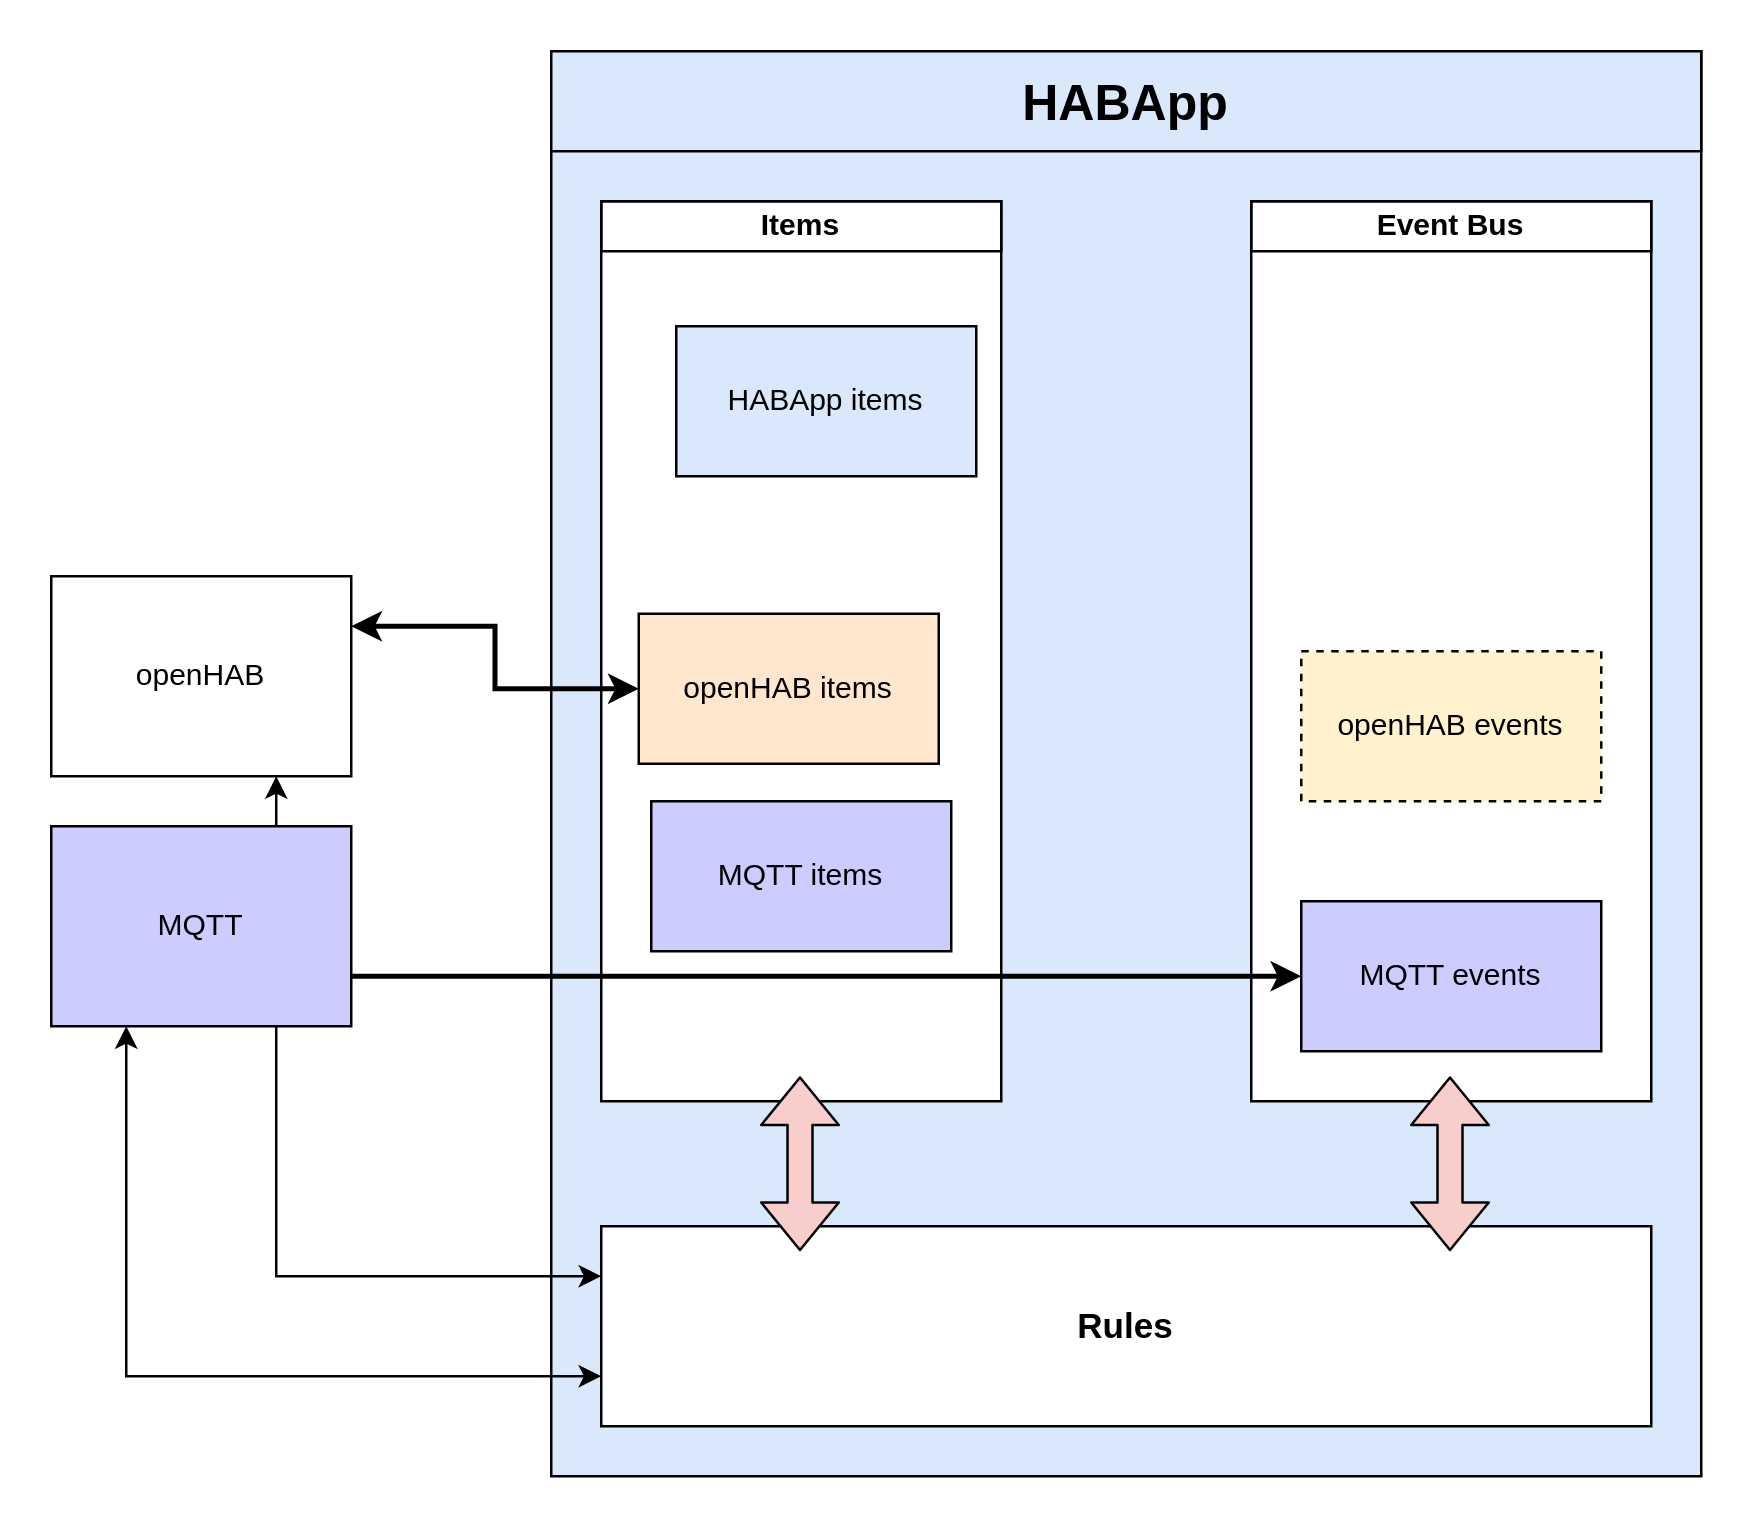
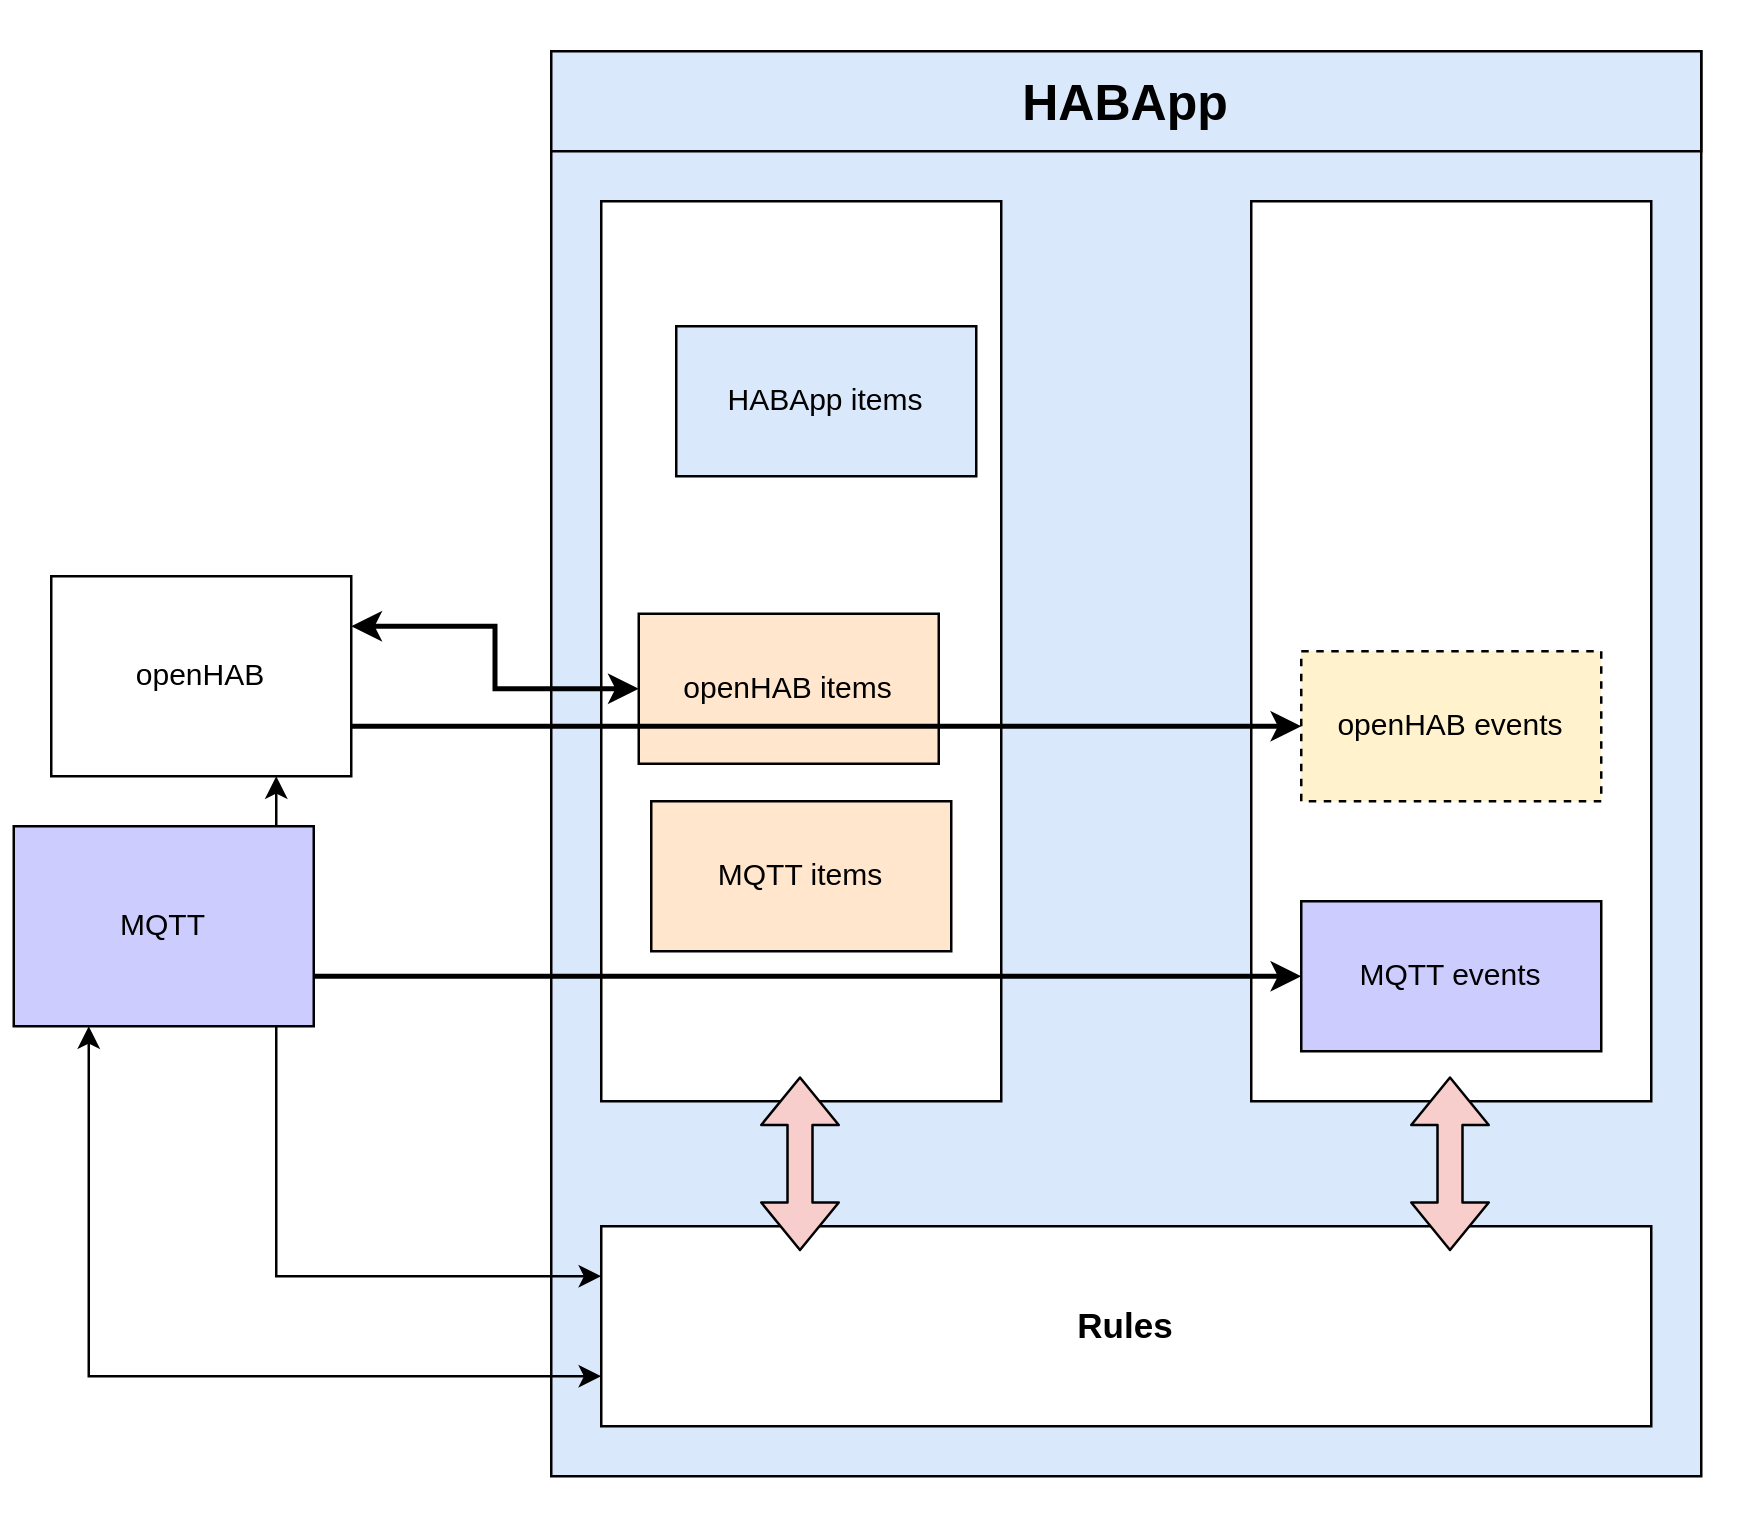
(801, 226) -> none
(1451, 226) -> none
none -> (815, 726)
(801, 876) -> (801, 876)
(201, 926) -> (164, 926)
